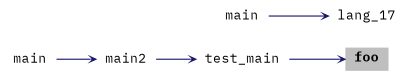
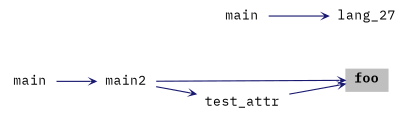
(367, 16) -> (367, 16)
(242, 59) -> (242, 102)
none -> (248, 81)
